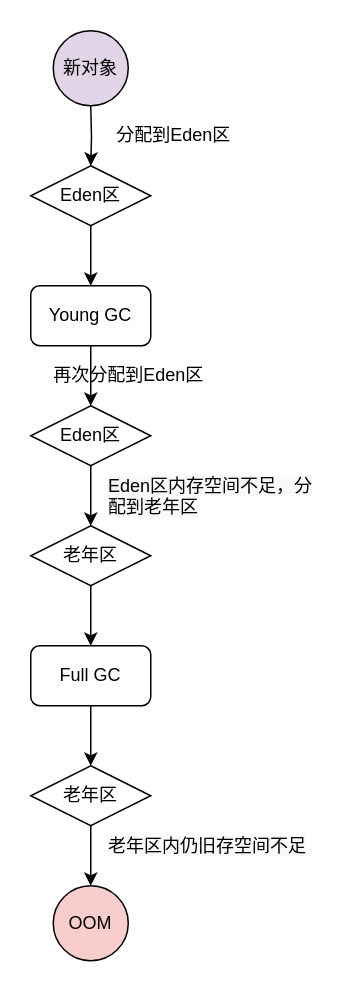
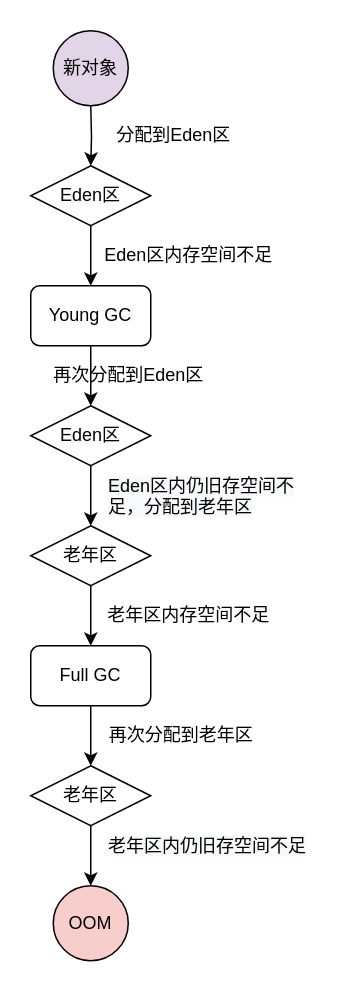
none -> (188, 256)
(212, 498) -> (212, 498)
none -> (188, 616)
none -> (181, 736)
